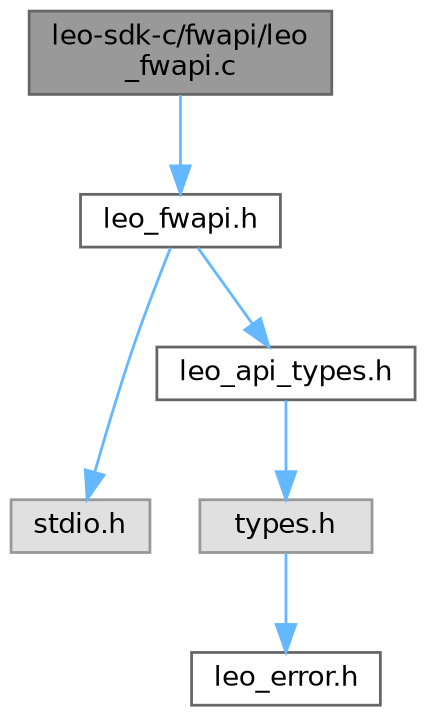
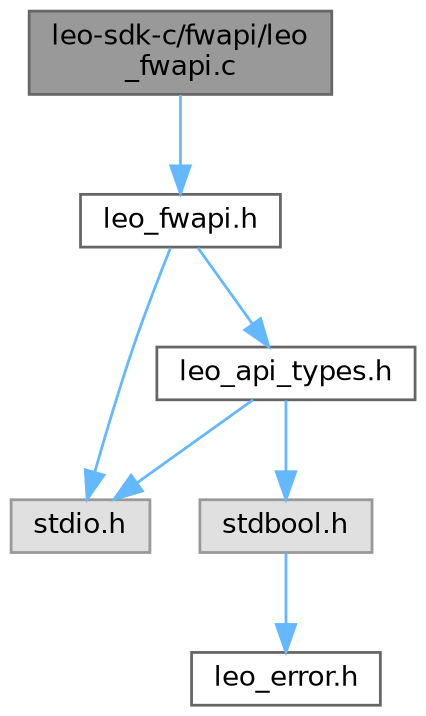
none -> (195, 441)
(286, 526) -> (286, 526)
